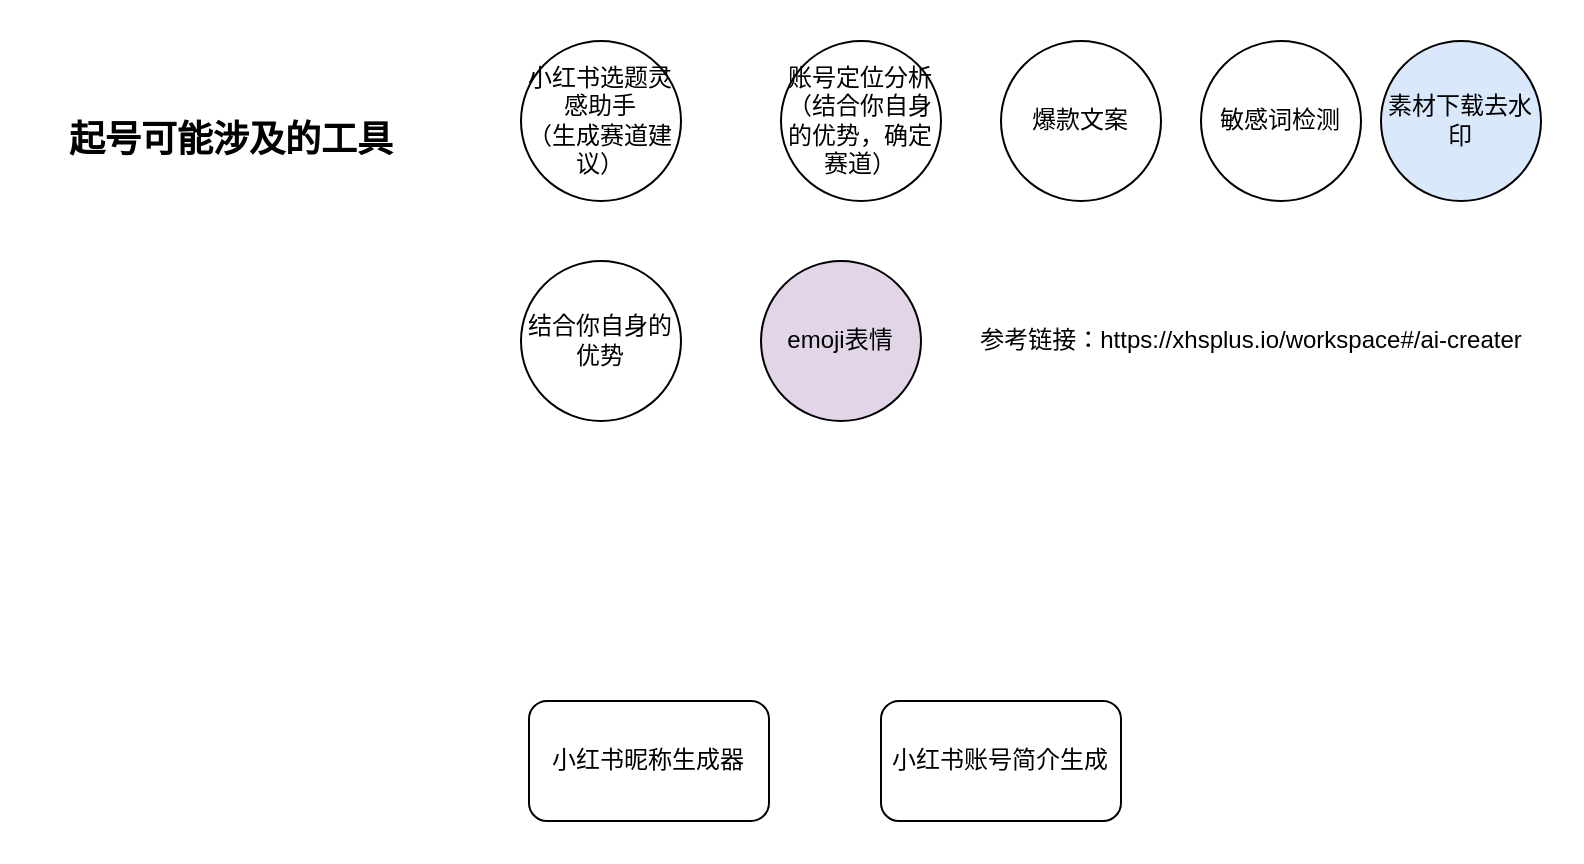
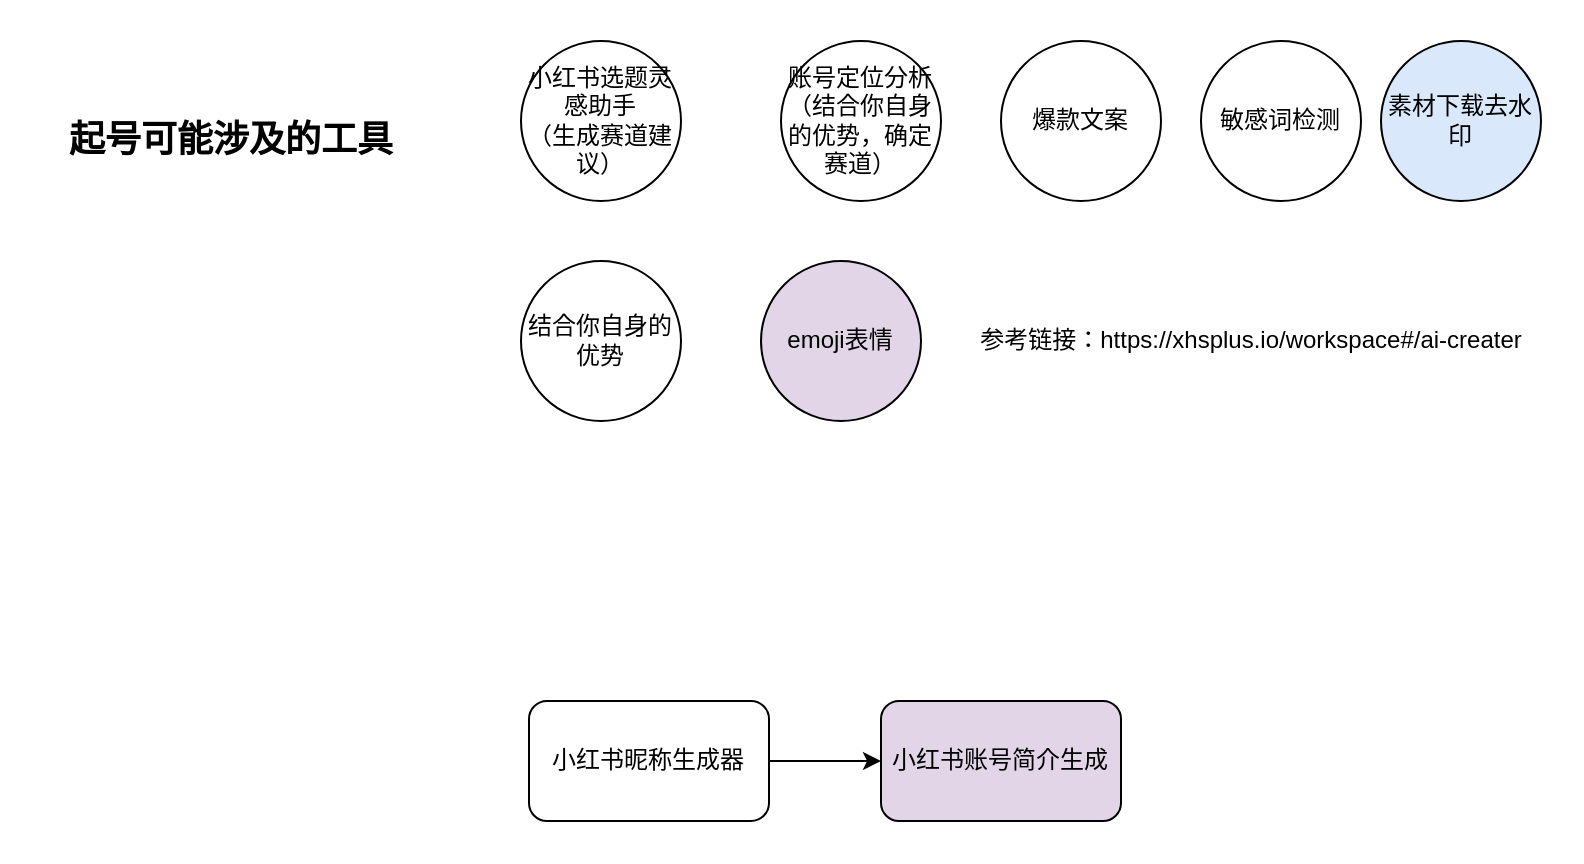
none -> (818, 761)
(1001, 761) -> (1001, 761)
